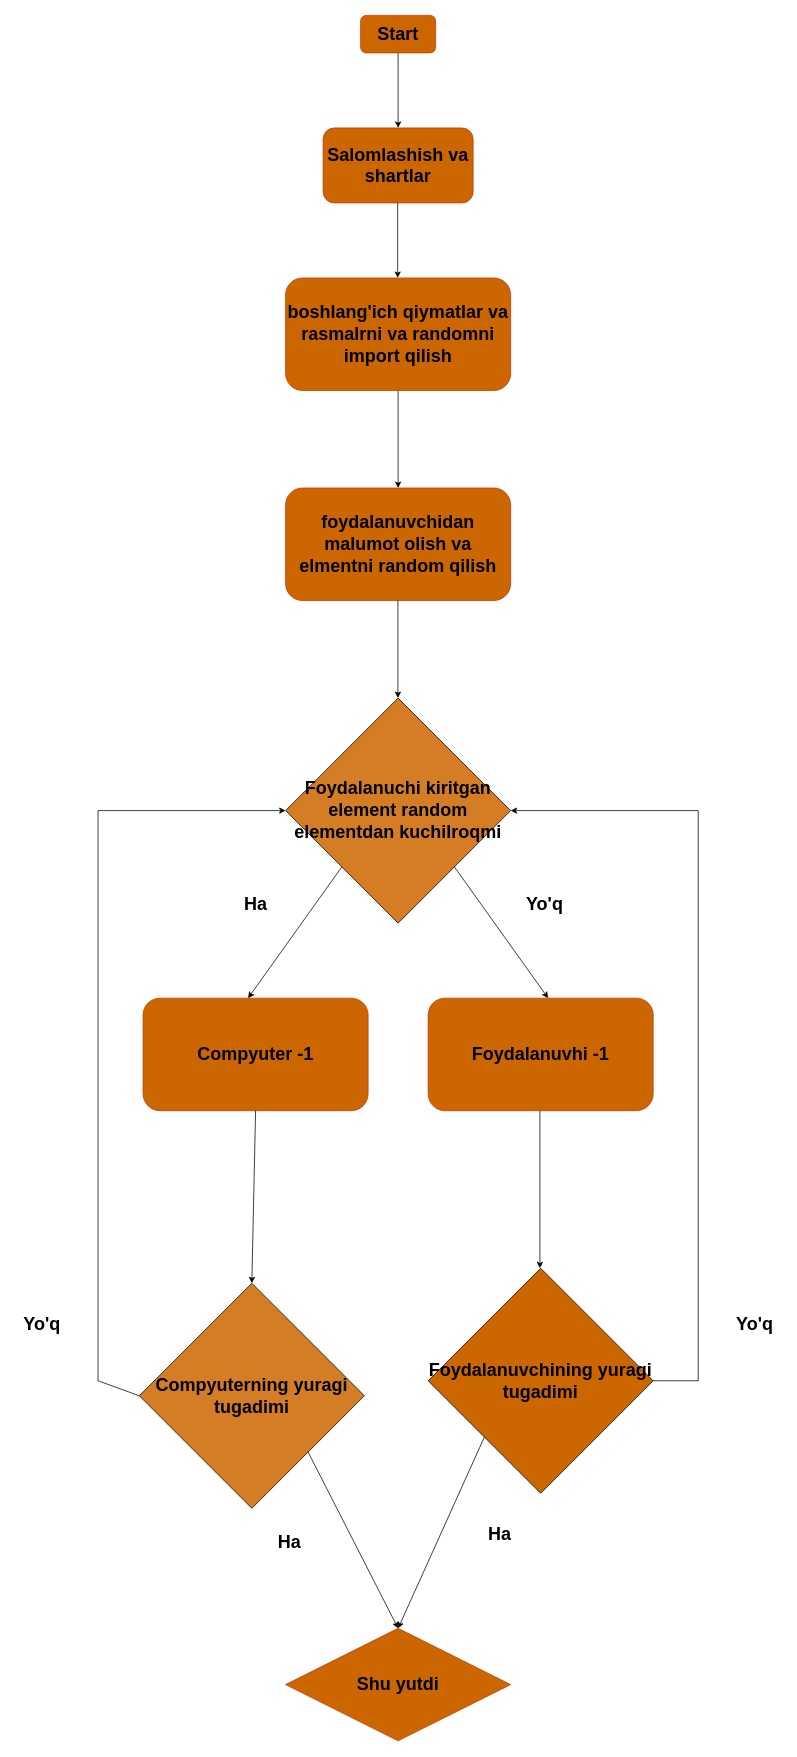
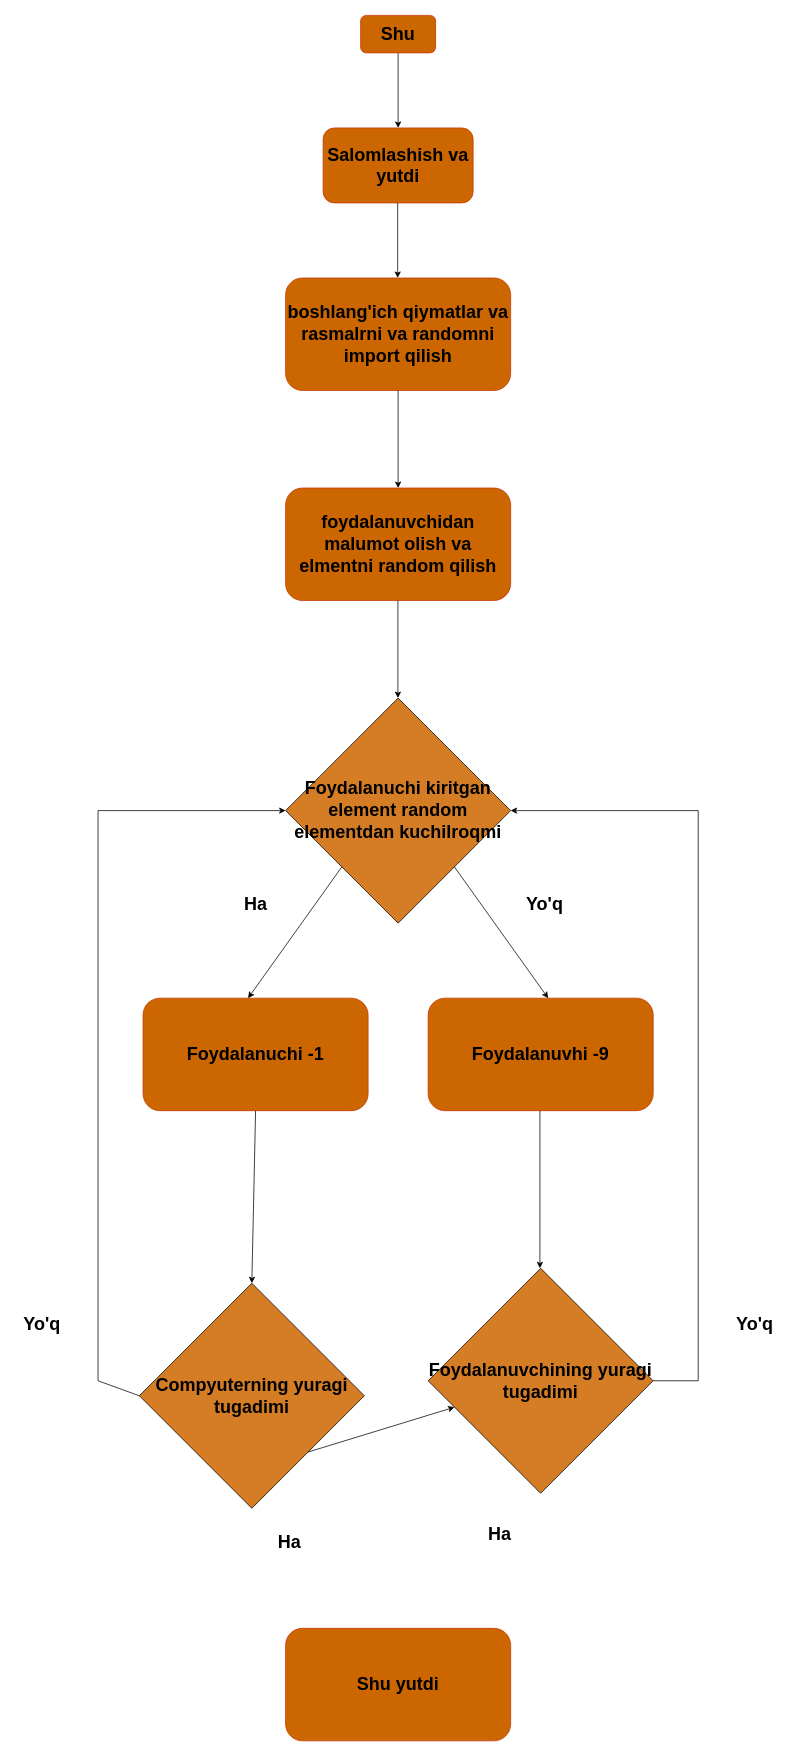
(398, 34) -> (398, 34)
(398, 165) -> (398, 165)
(255, 1054) -> (255, 1054)
(540, 1054) -> (540, 1054)
(540, 1380) -> (540, 1380)
(442, 1530) -> none
(352, 1537) -> (379, 1430)
(398, 1684) -> (398, 1684)
